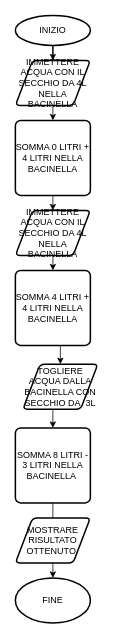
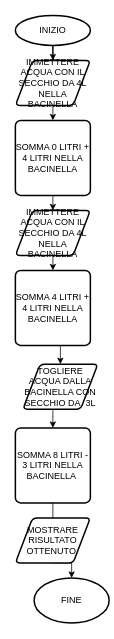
(53, 600) -> (72, 600)
